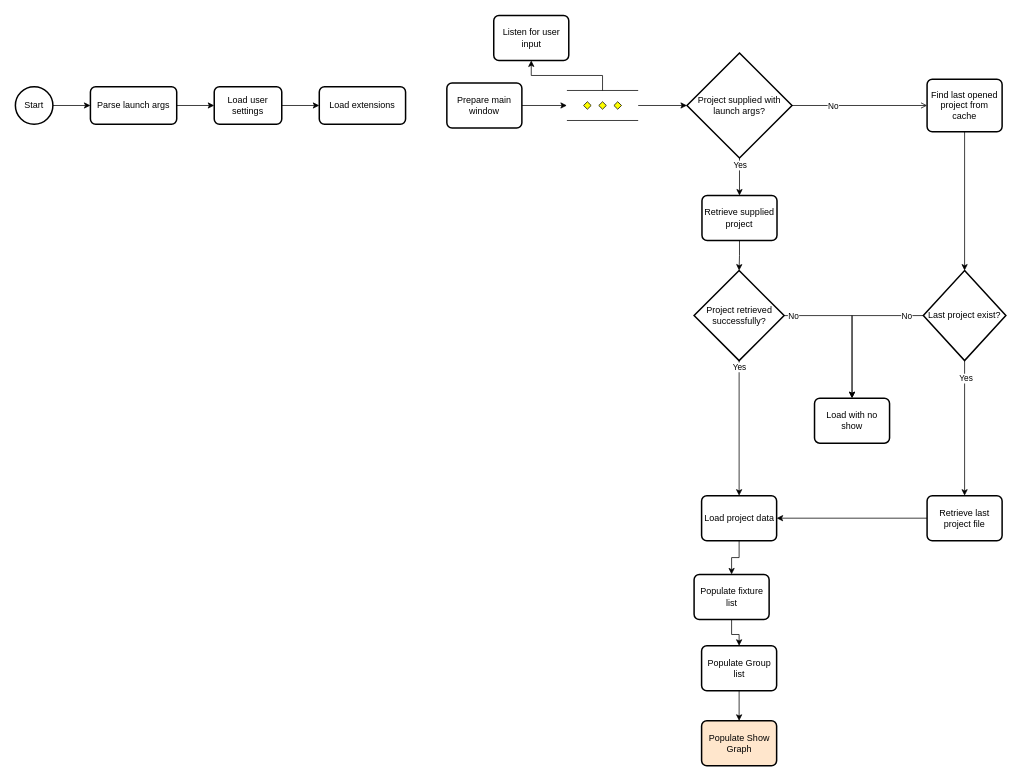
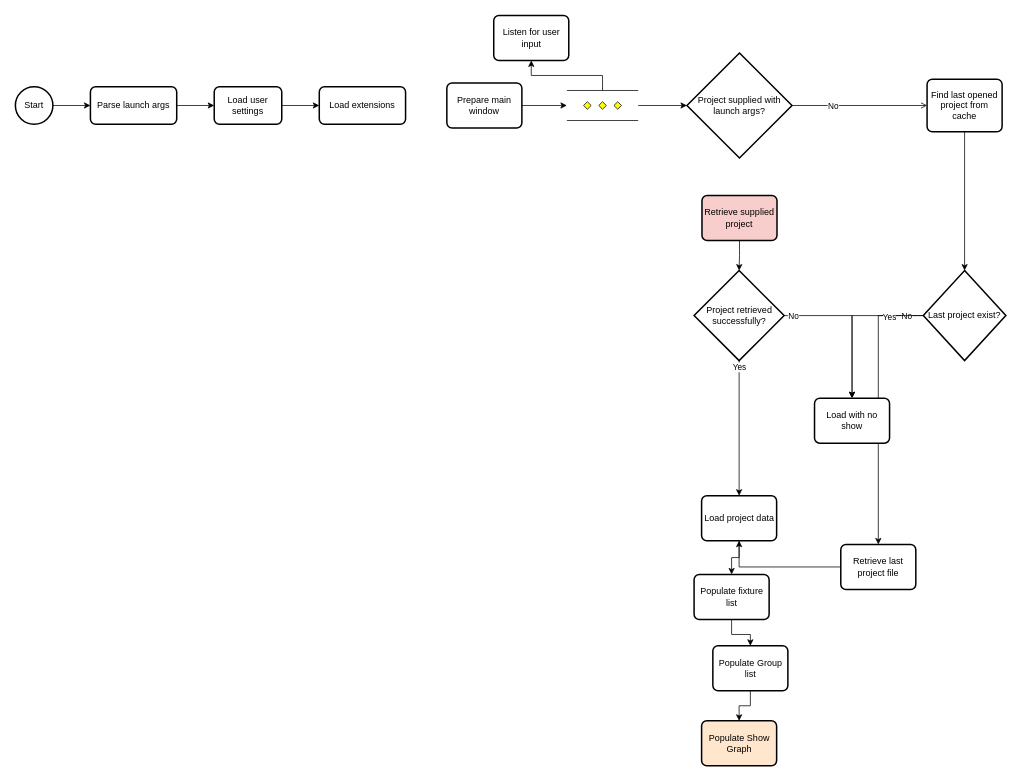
(739, 174) -> none
(739, 218) -> (739, 218)
(964, 518) -> (878, 567)
(739, 668) -> (750, 668)
